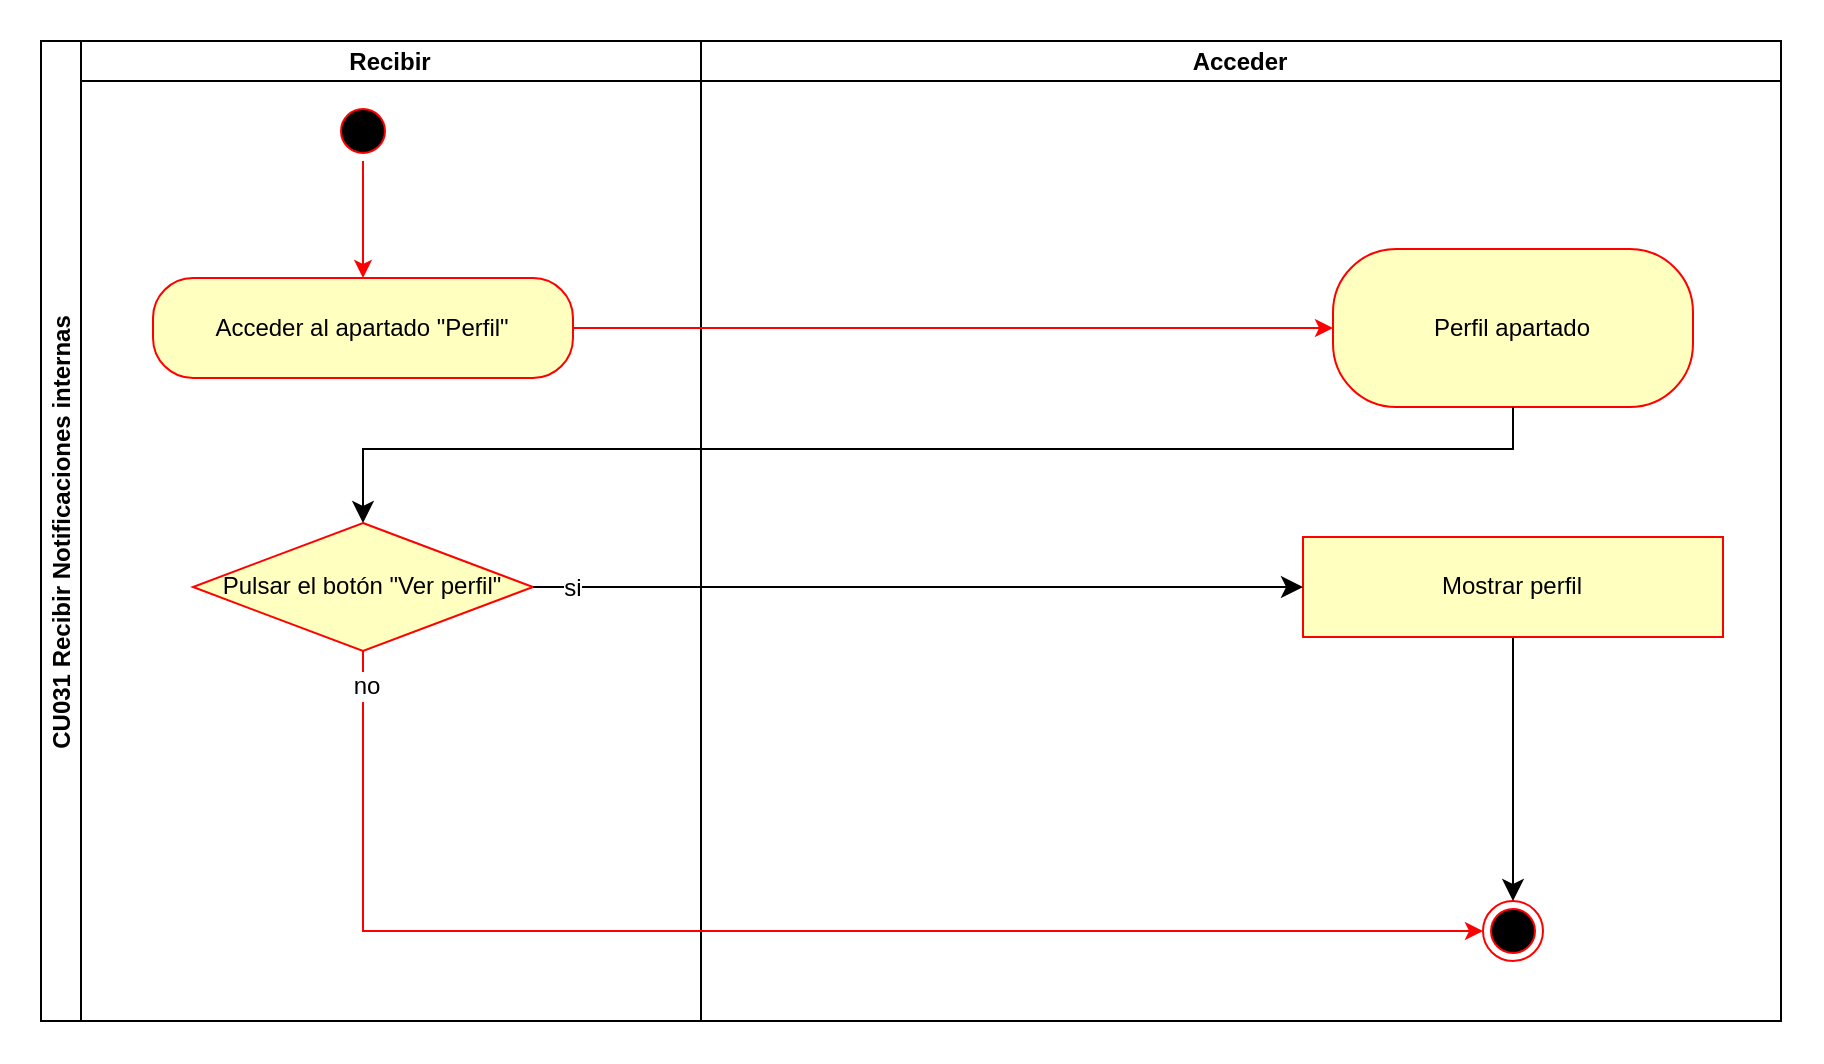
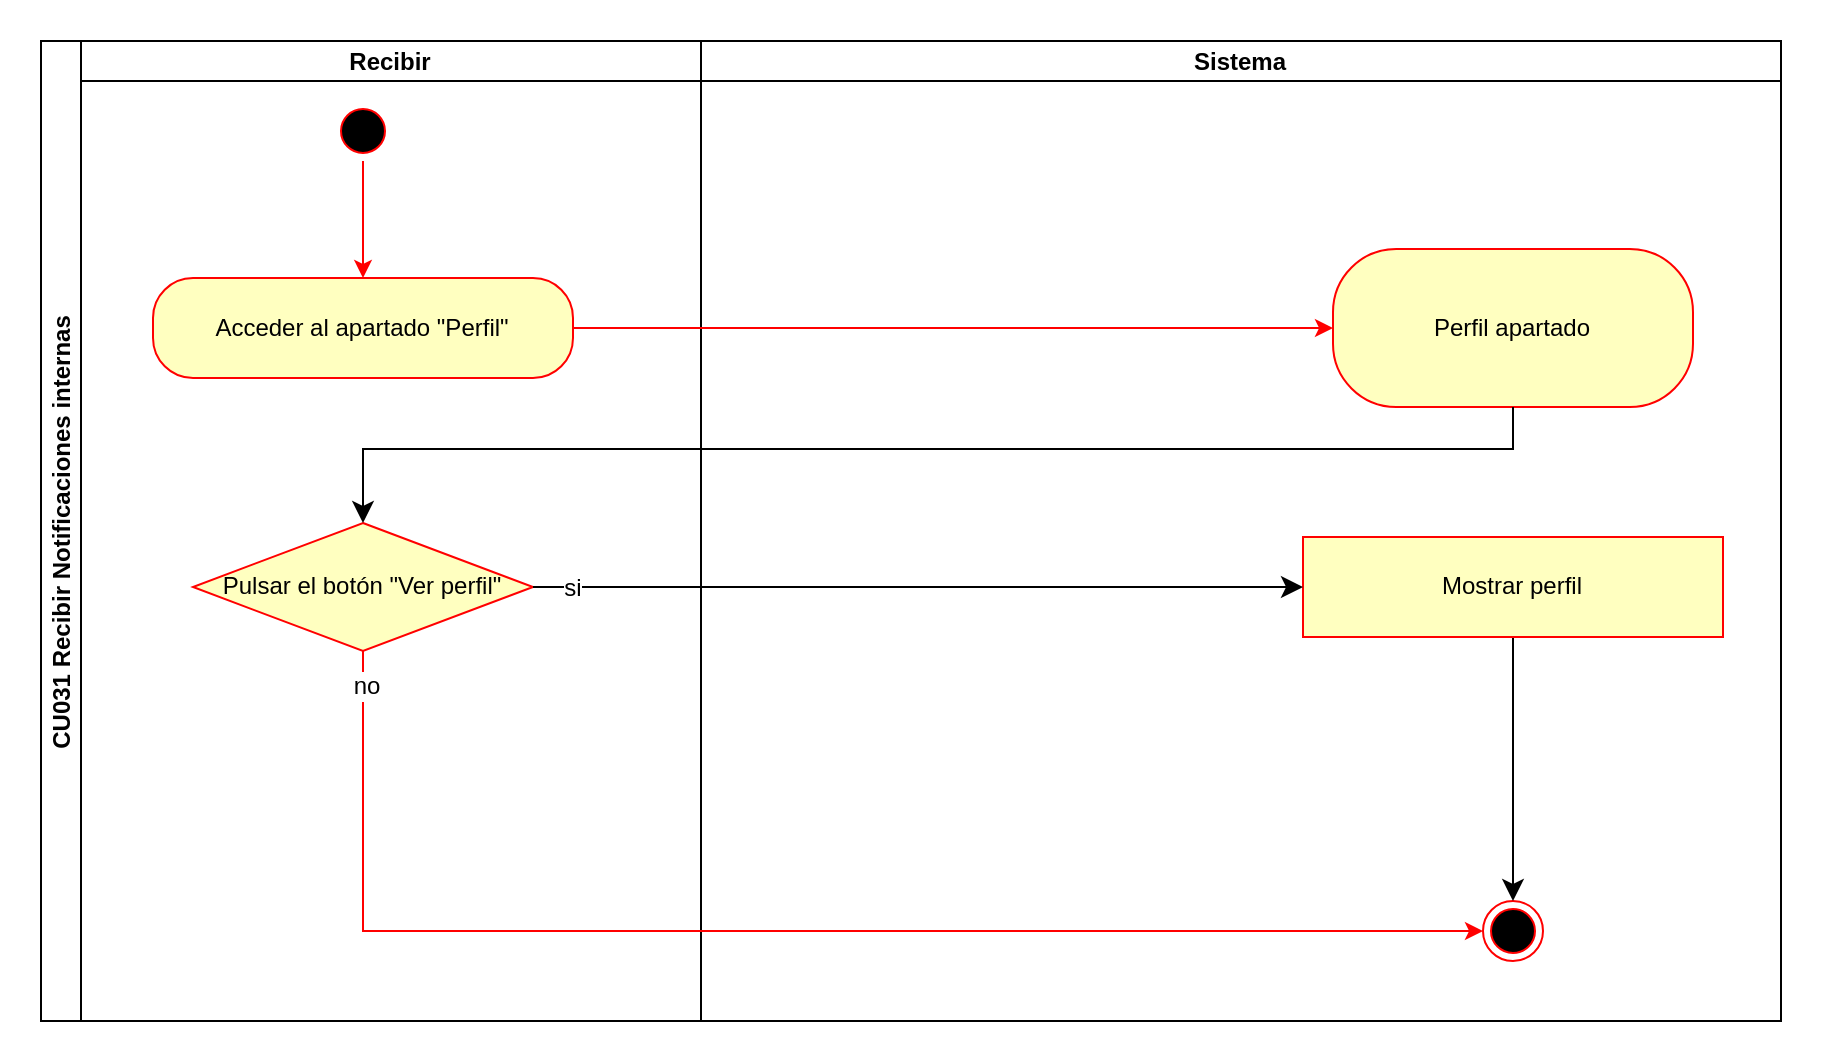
(1240, 62) -> (1240, 62)
